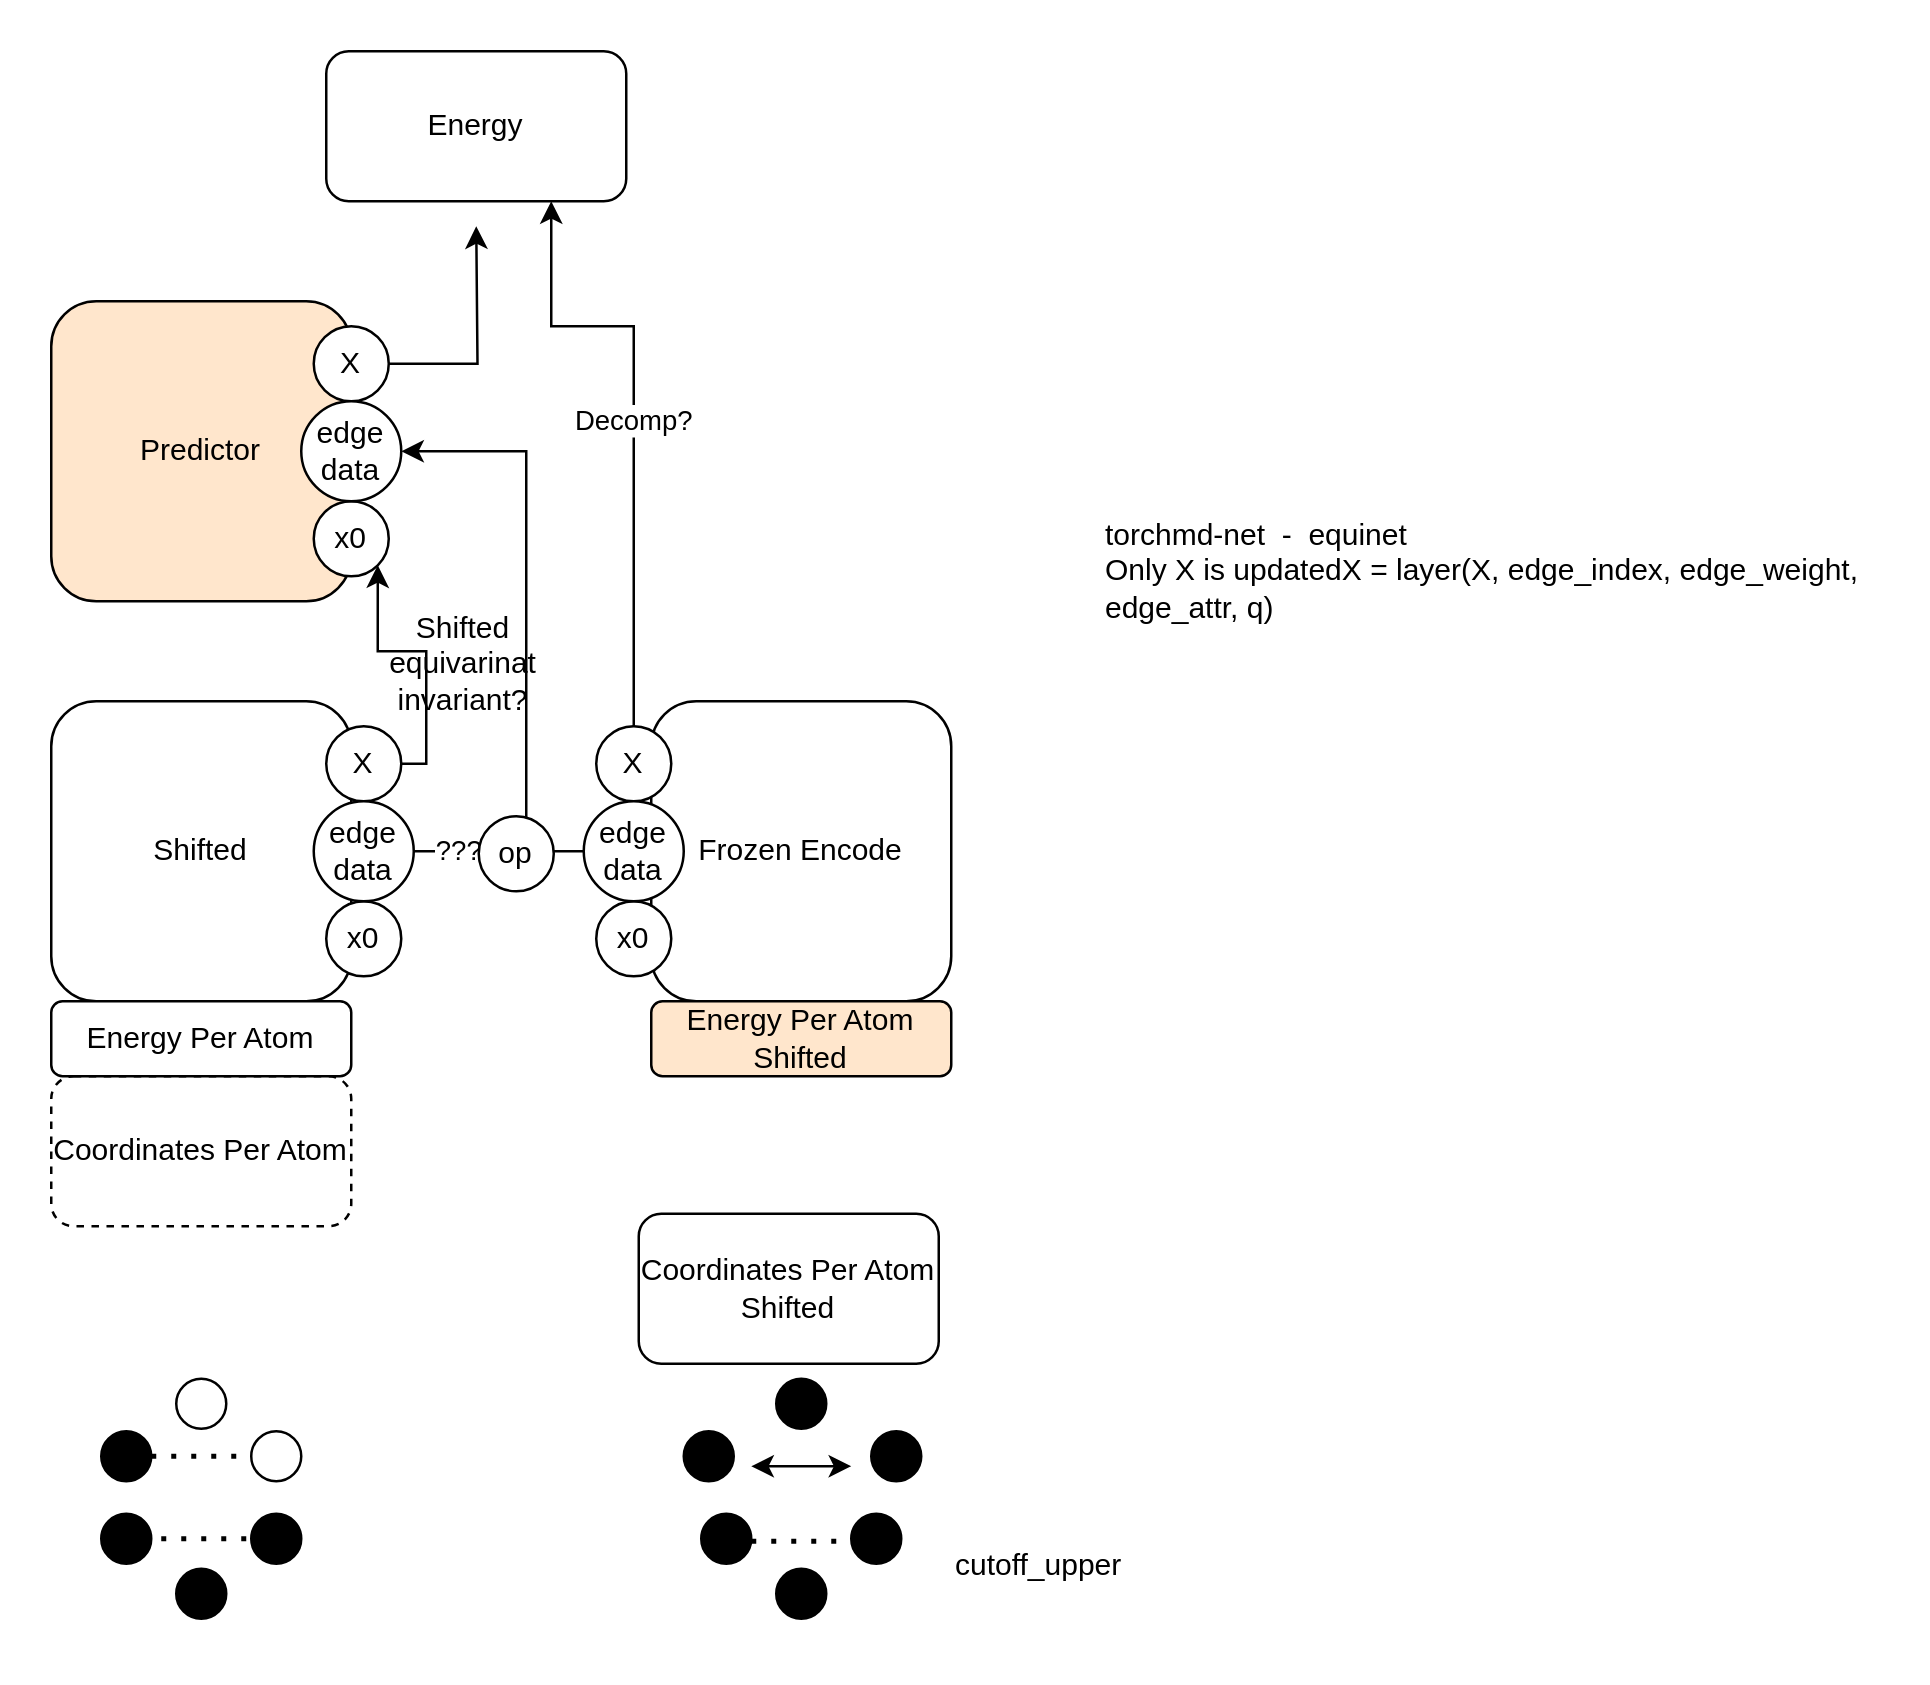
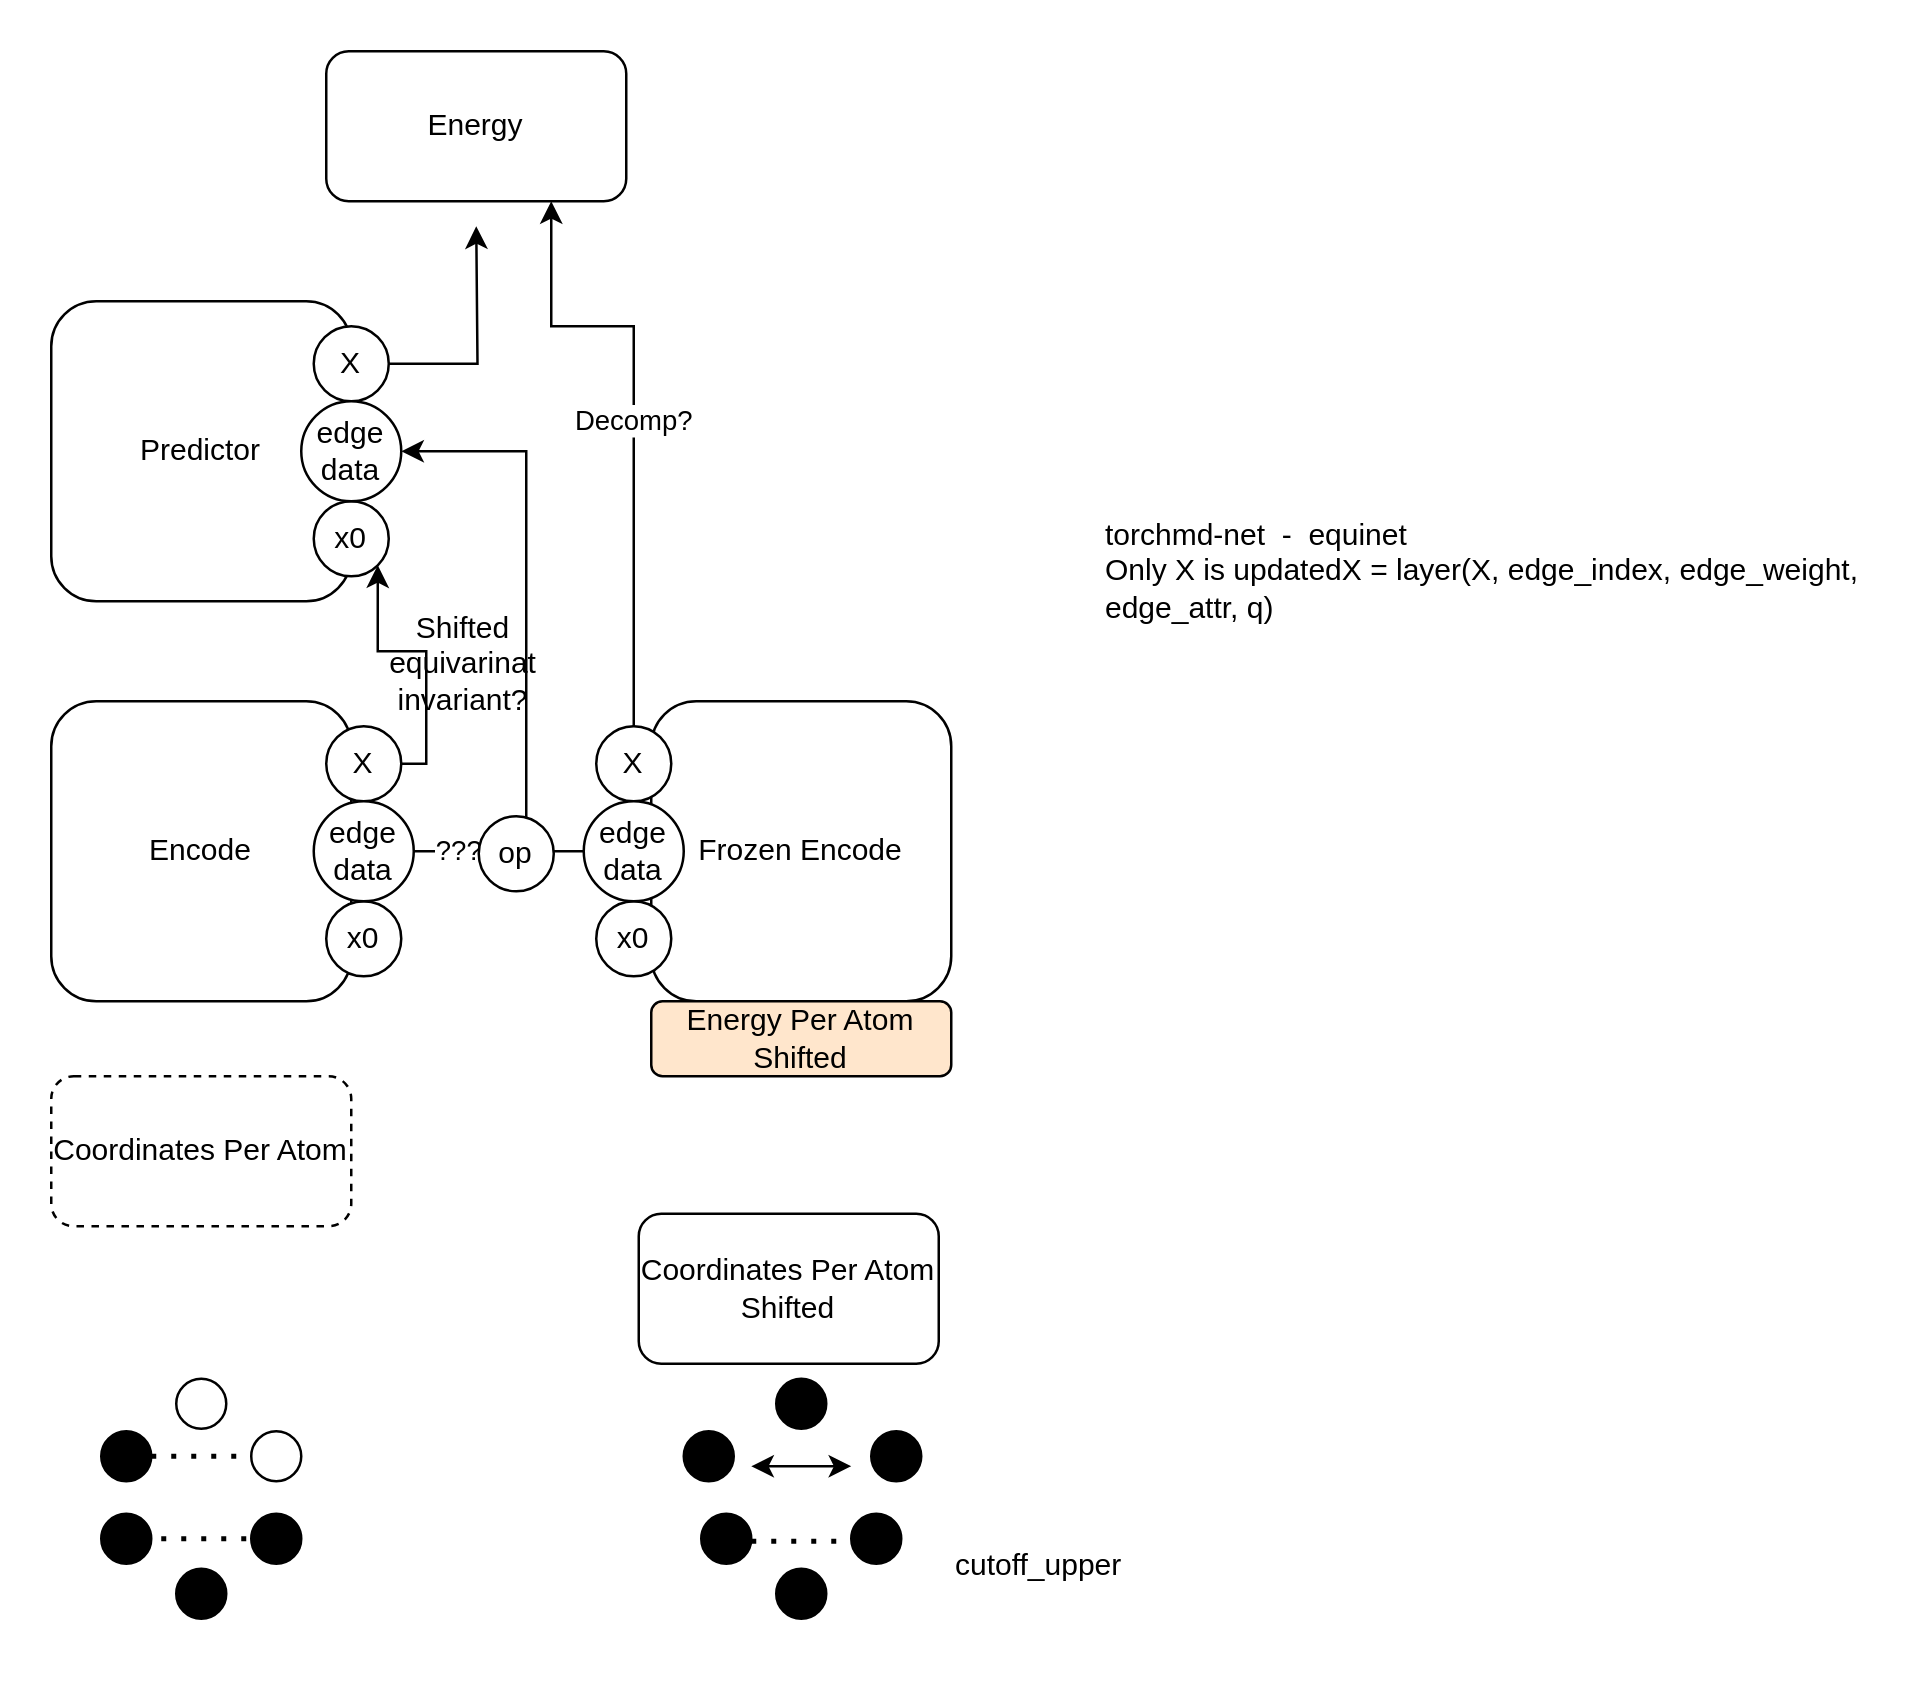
(201, 451) -> (201, 451)
(201, 851) -> (201, 851)
(201, 1039) -> none
